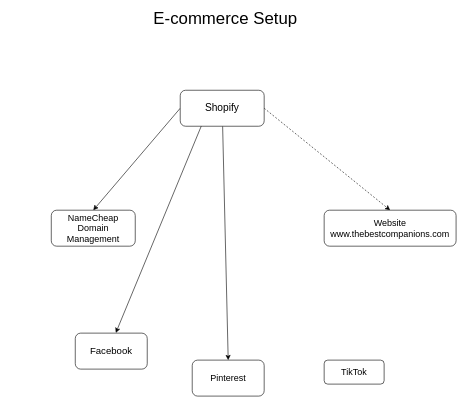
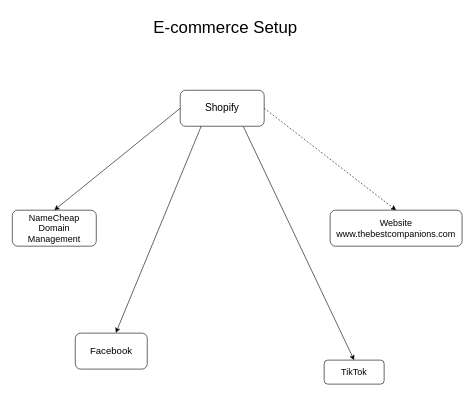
(225, 18) -> (225, 27)
(224, 162) -> none
(93, 228) -> (54, 228)
(390, 228) -> (396, 228)
none -> (299, 244)
(228, 378) -> none
